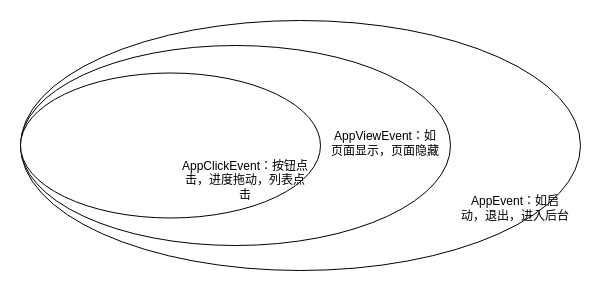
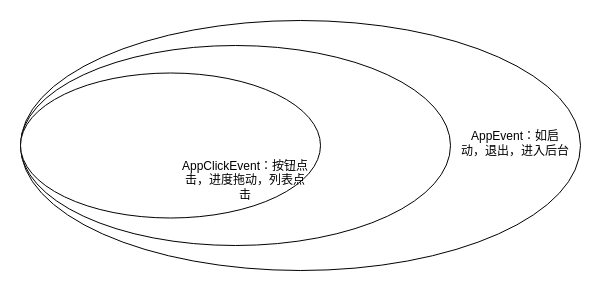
(386, 143) -> none
(516, 208) -> (516, 143)
